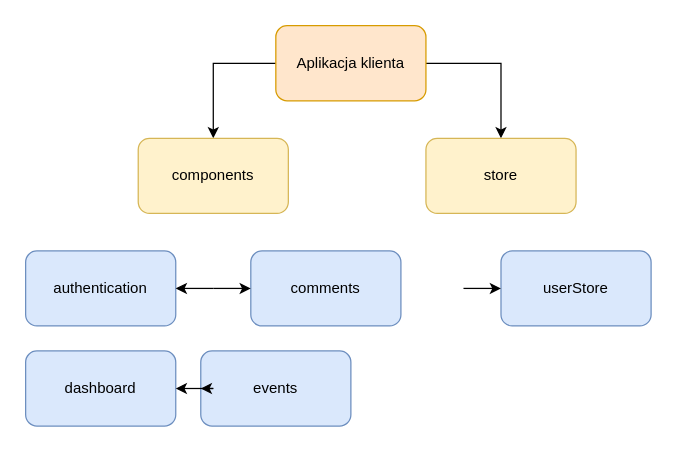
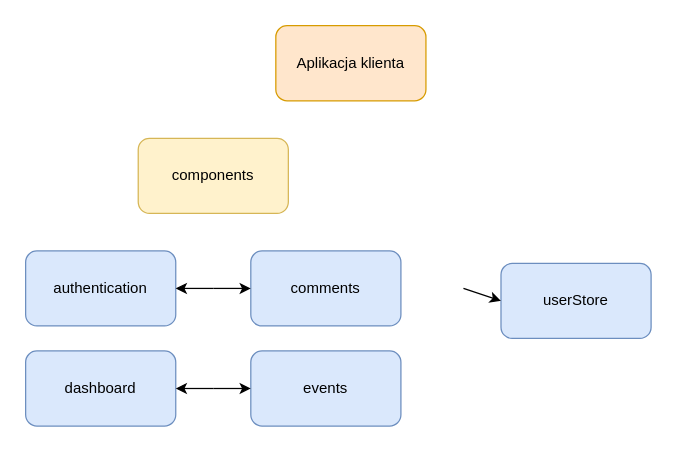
(497, 63) -> none
(213, 65) -> none
(501, 176) -> none
(576, 288) -> (576, 301)
(276, 388) -> (326, 388)
